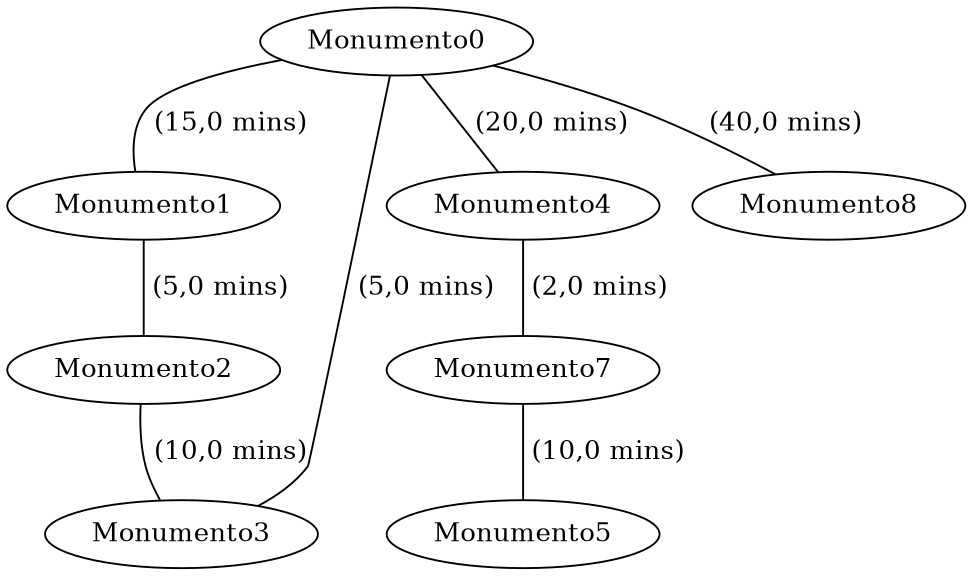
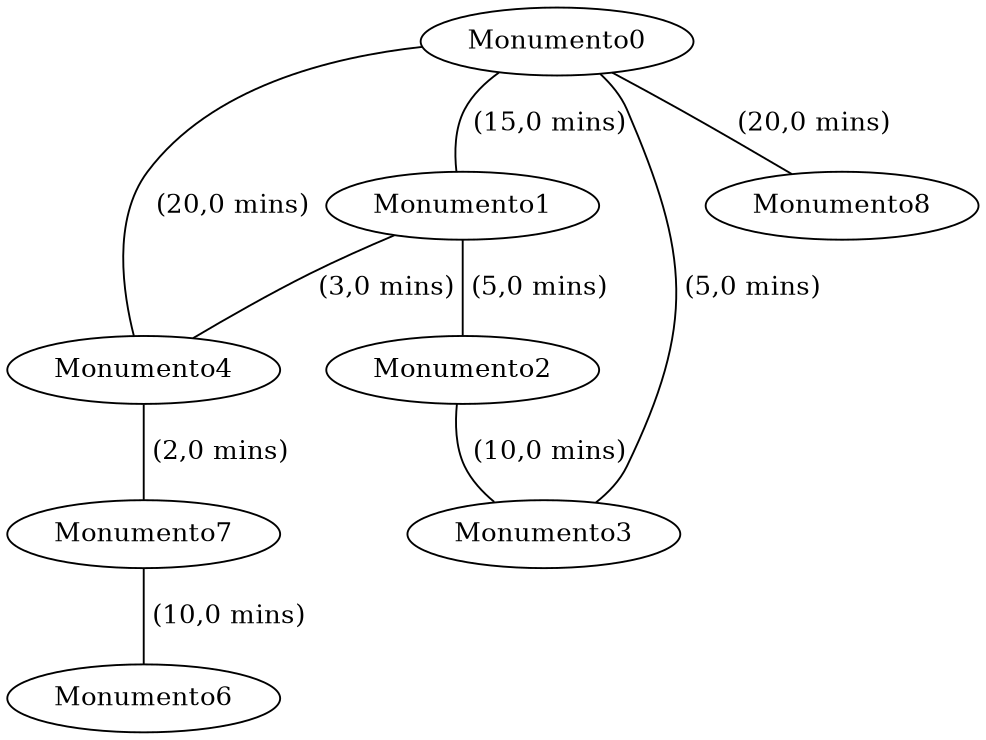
(782, 124) -> (810, 124)
none -> (292, 283)
(523, 534) -> (144, 698)
